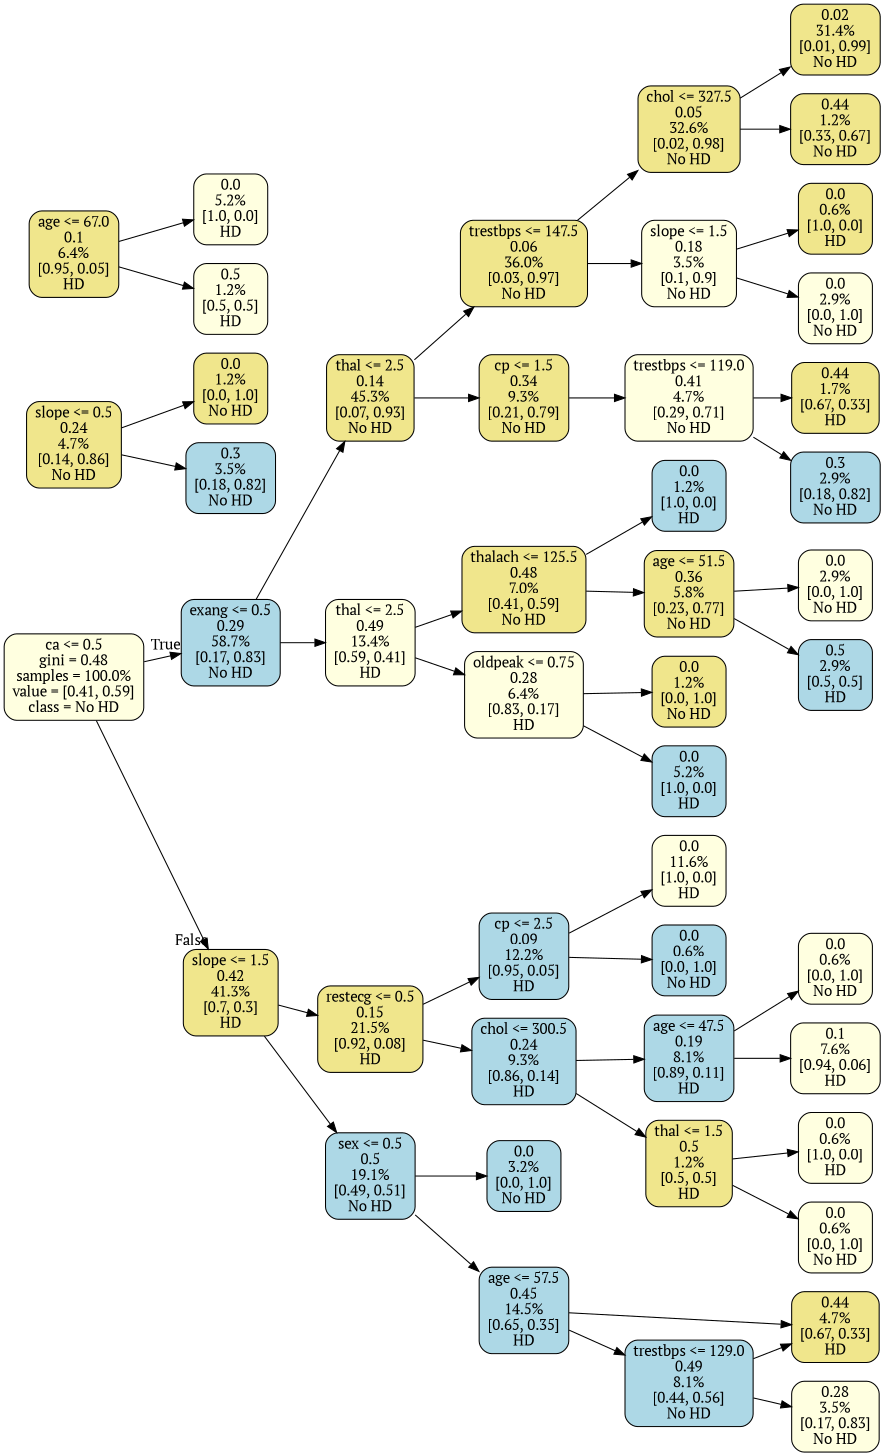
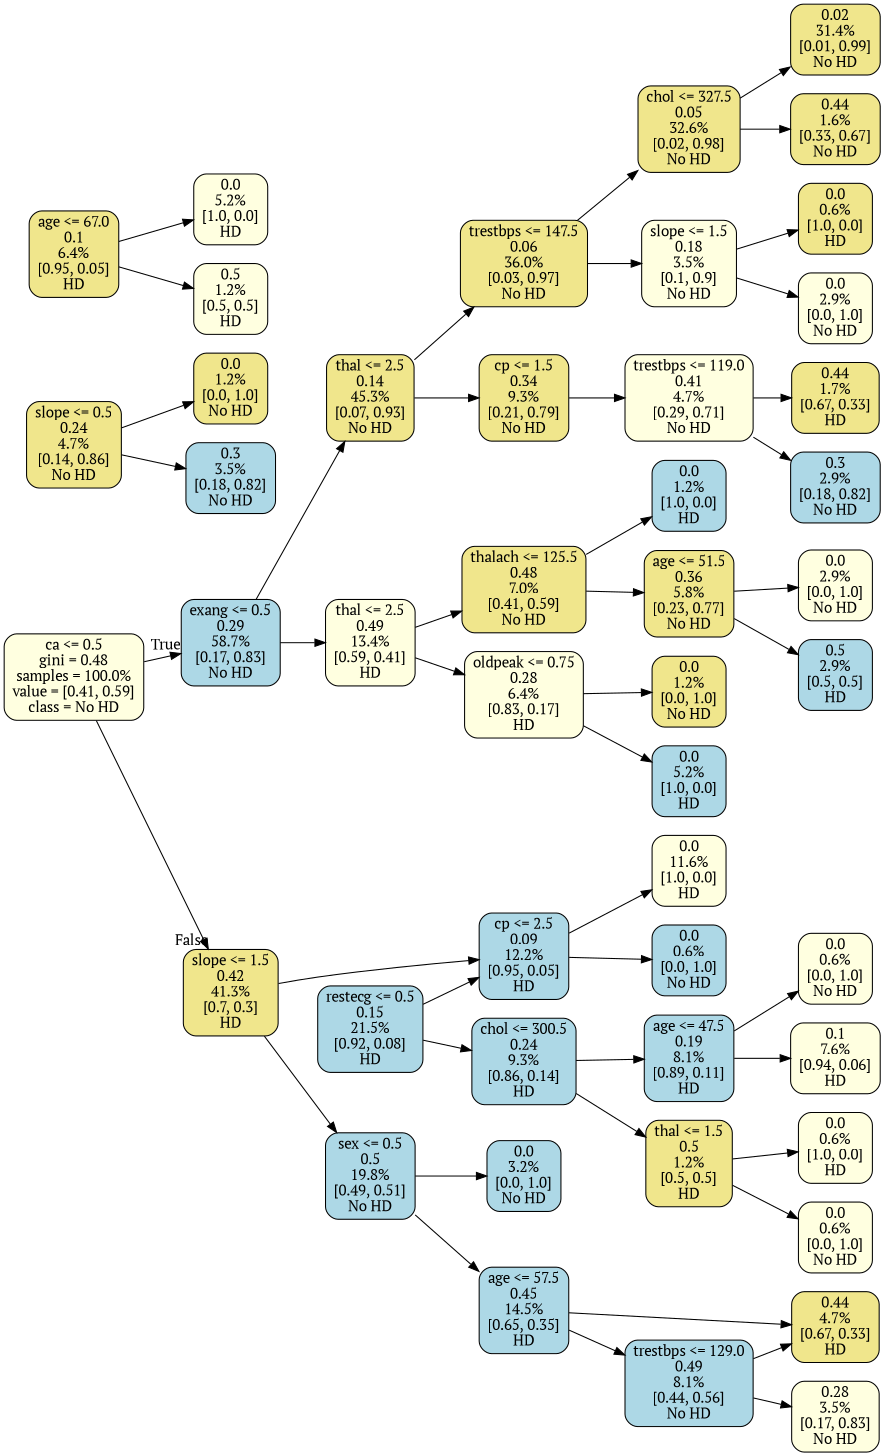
(835, 129) -> (835, 129)
(293, 1009) -> (373, 970)
(370, 1029) -> (370, 1029)
(370, 1176) -> (370, 1176)
